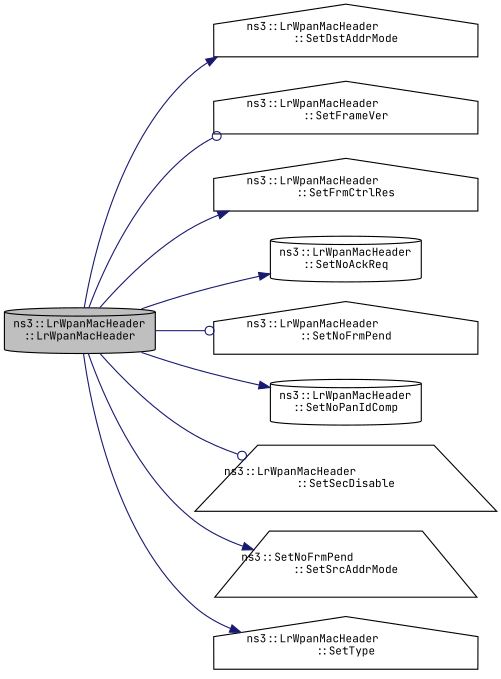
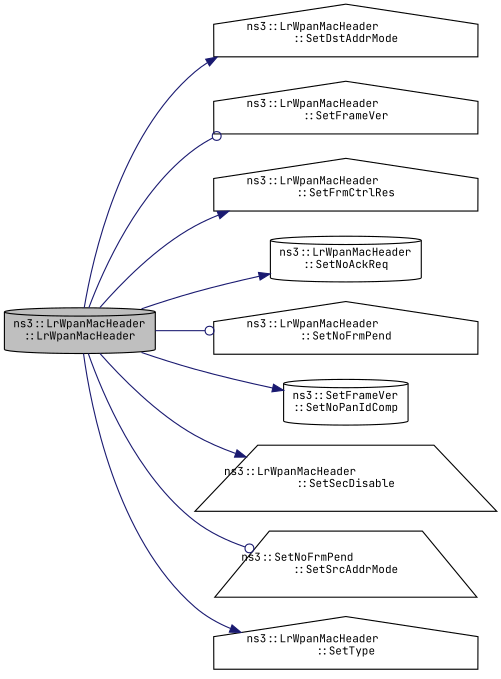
(346, 402) -> (346, 402)
(162, 413) -> (161, 412)
(145, 467) -> (146, 468)
